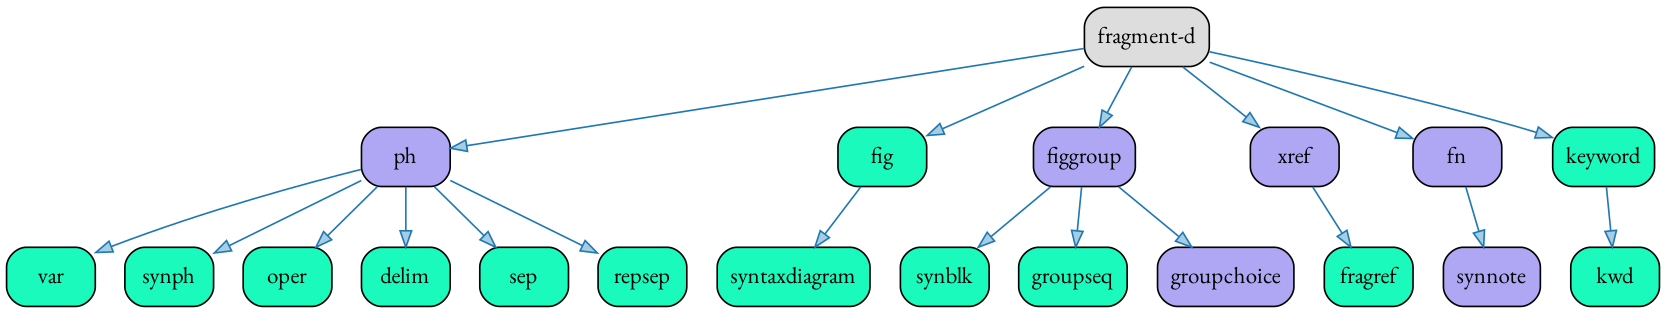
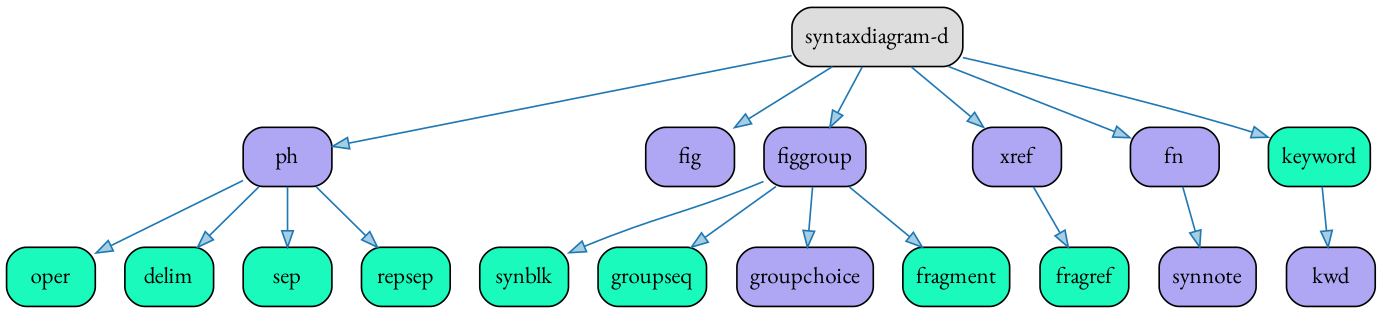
(1147, 37) -> (877, 37)
(882, 157) -> (690, 157)
(51, 277) -> none
(169, 277) -> none
(794, 277) -> none
none -> (956, 277)
(1615, 277) -> (1331, 277)
